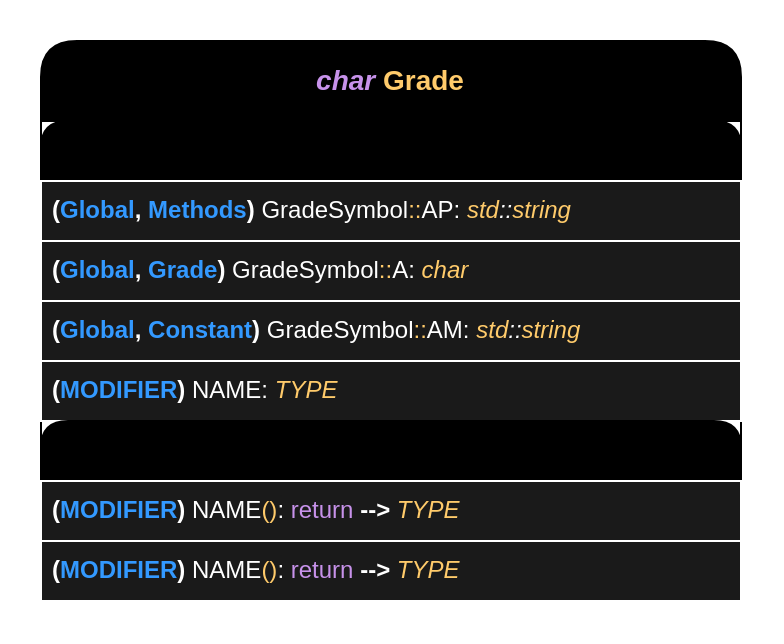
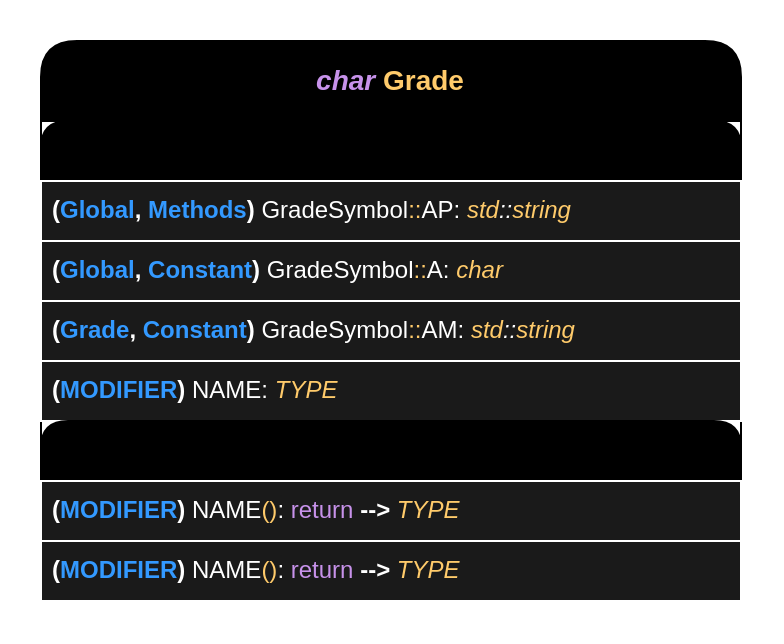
(264, 271) -> (284, 271)
(328, 331) -> (328, 331)
